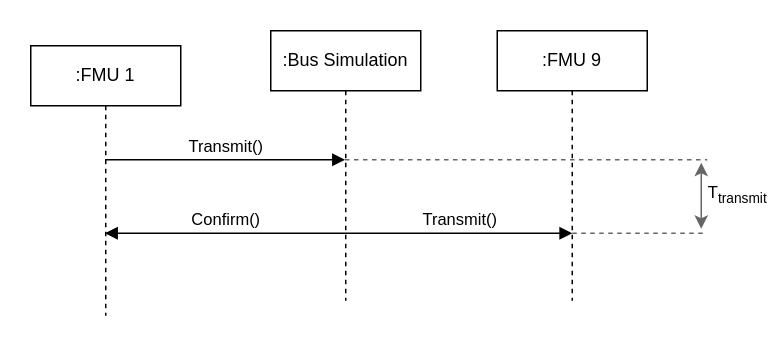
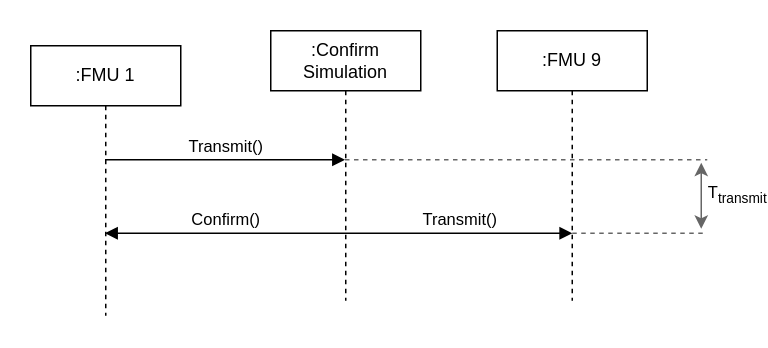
(346, 61) -> (346, 61)
